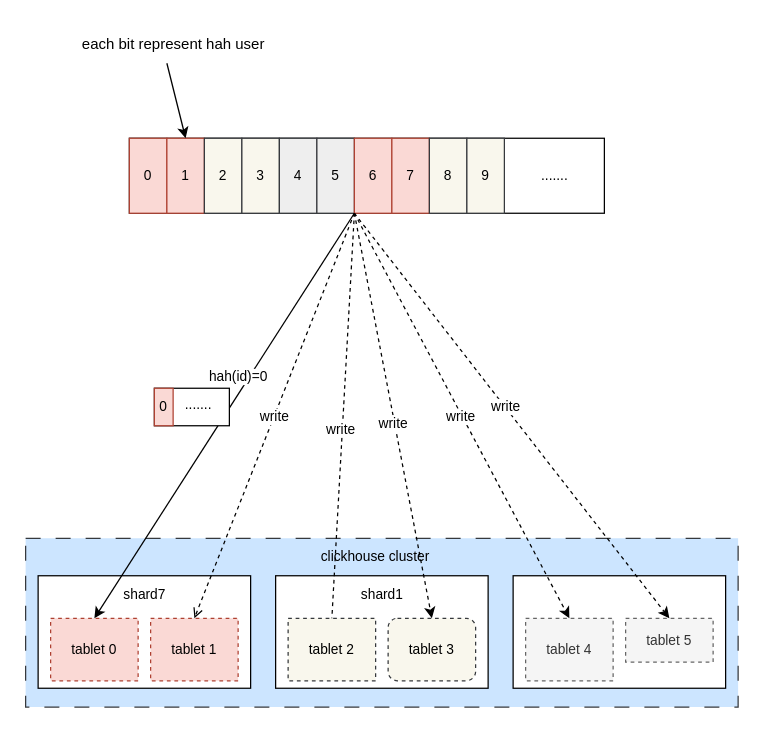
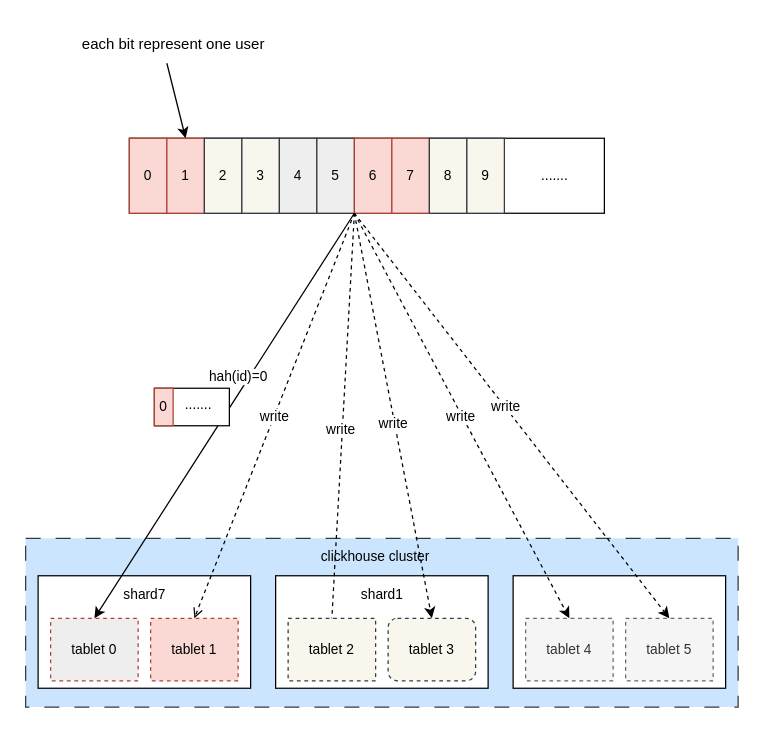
(174, 44) -> (174, 44)
(669, 640) -> (669, 649)
(94, 649) -> (94, 649)
